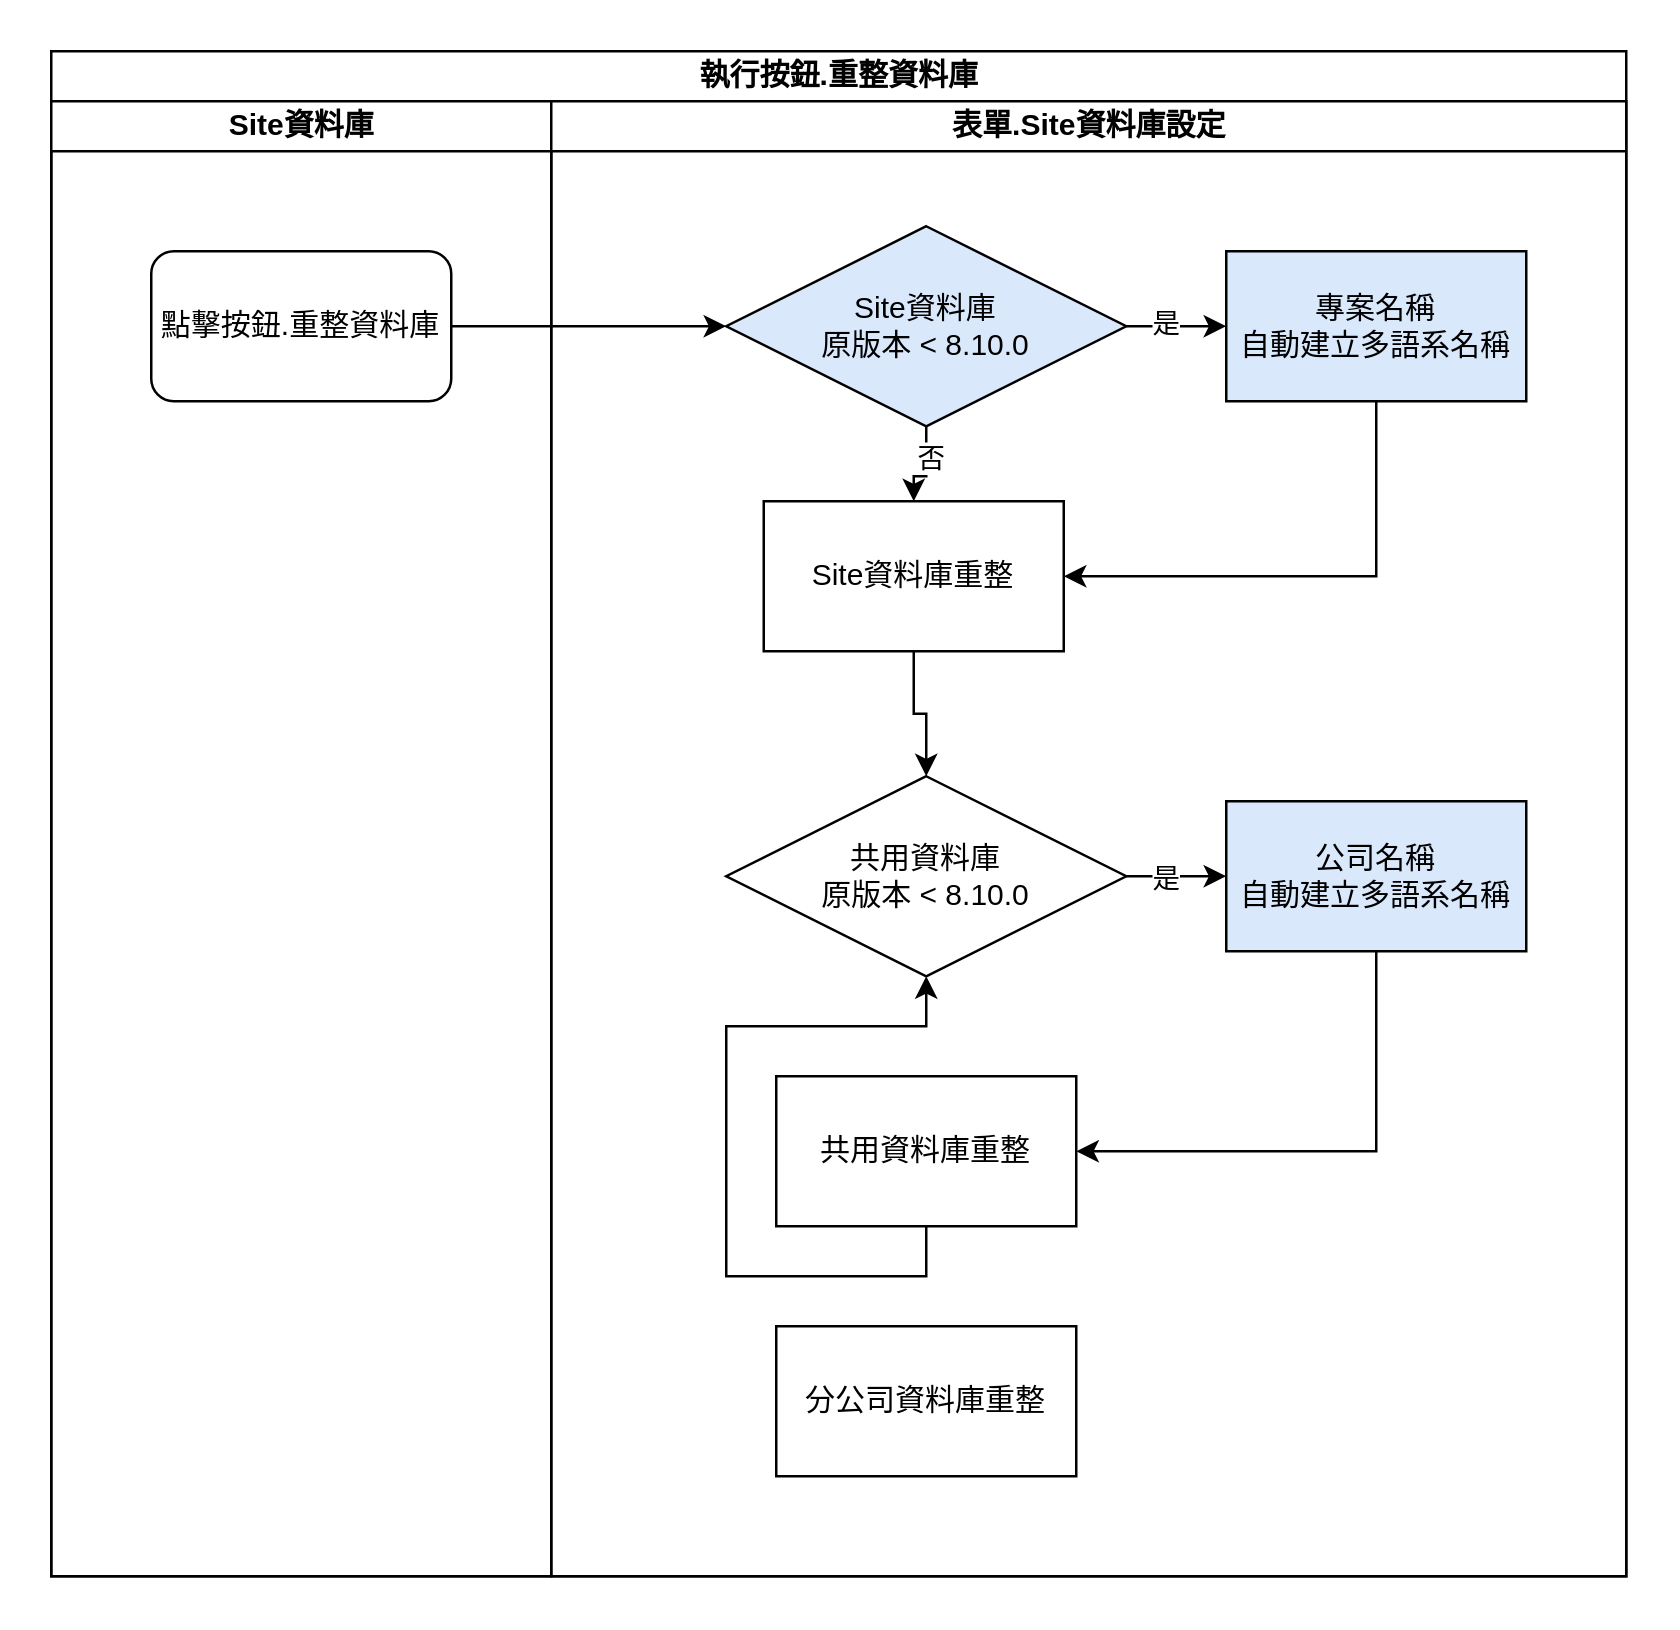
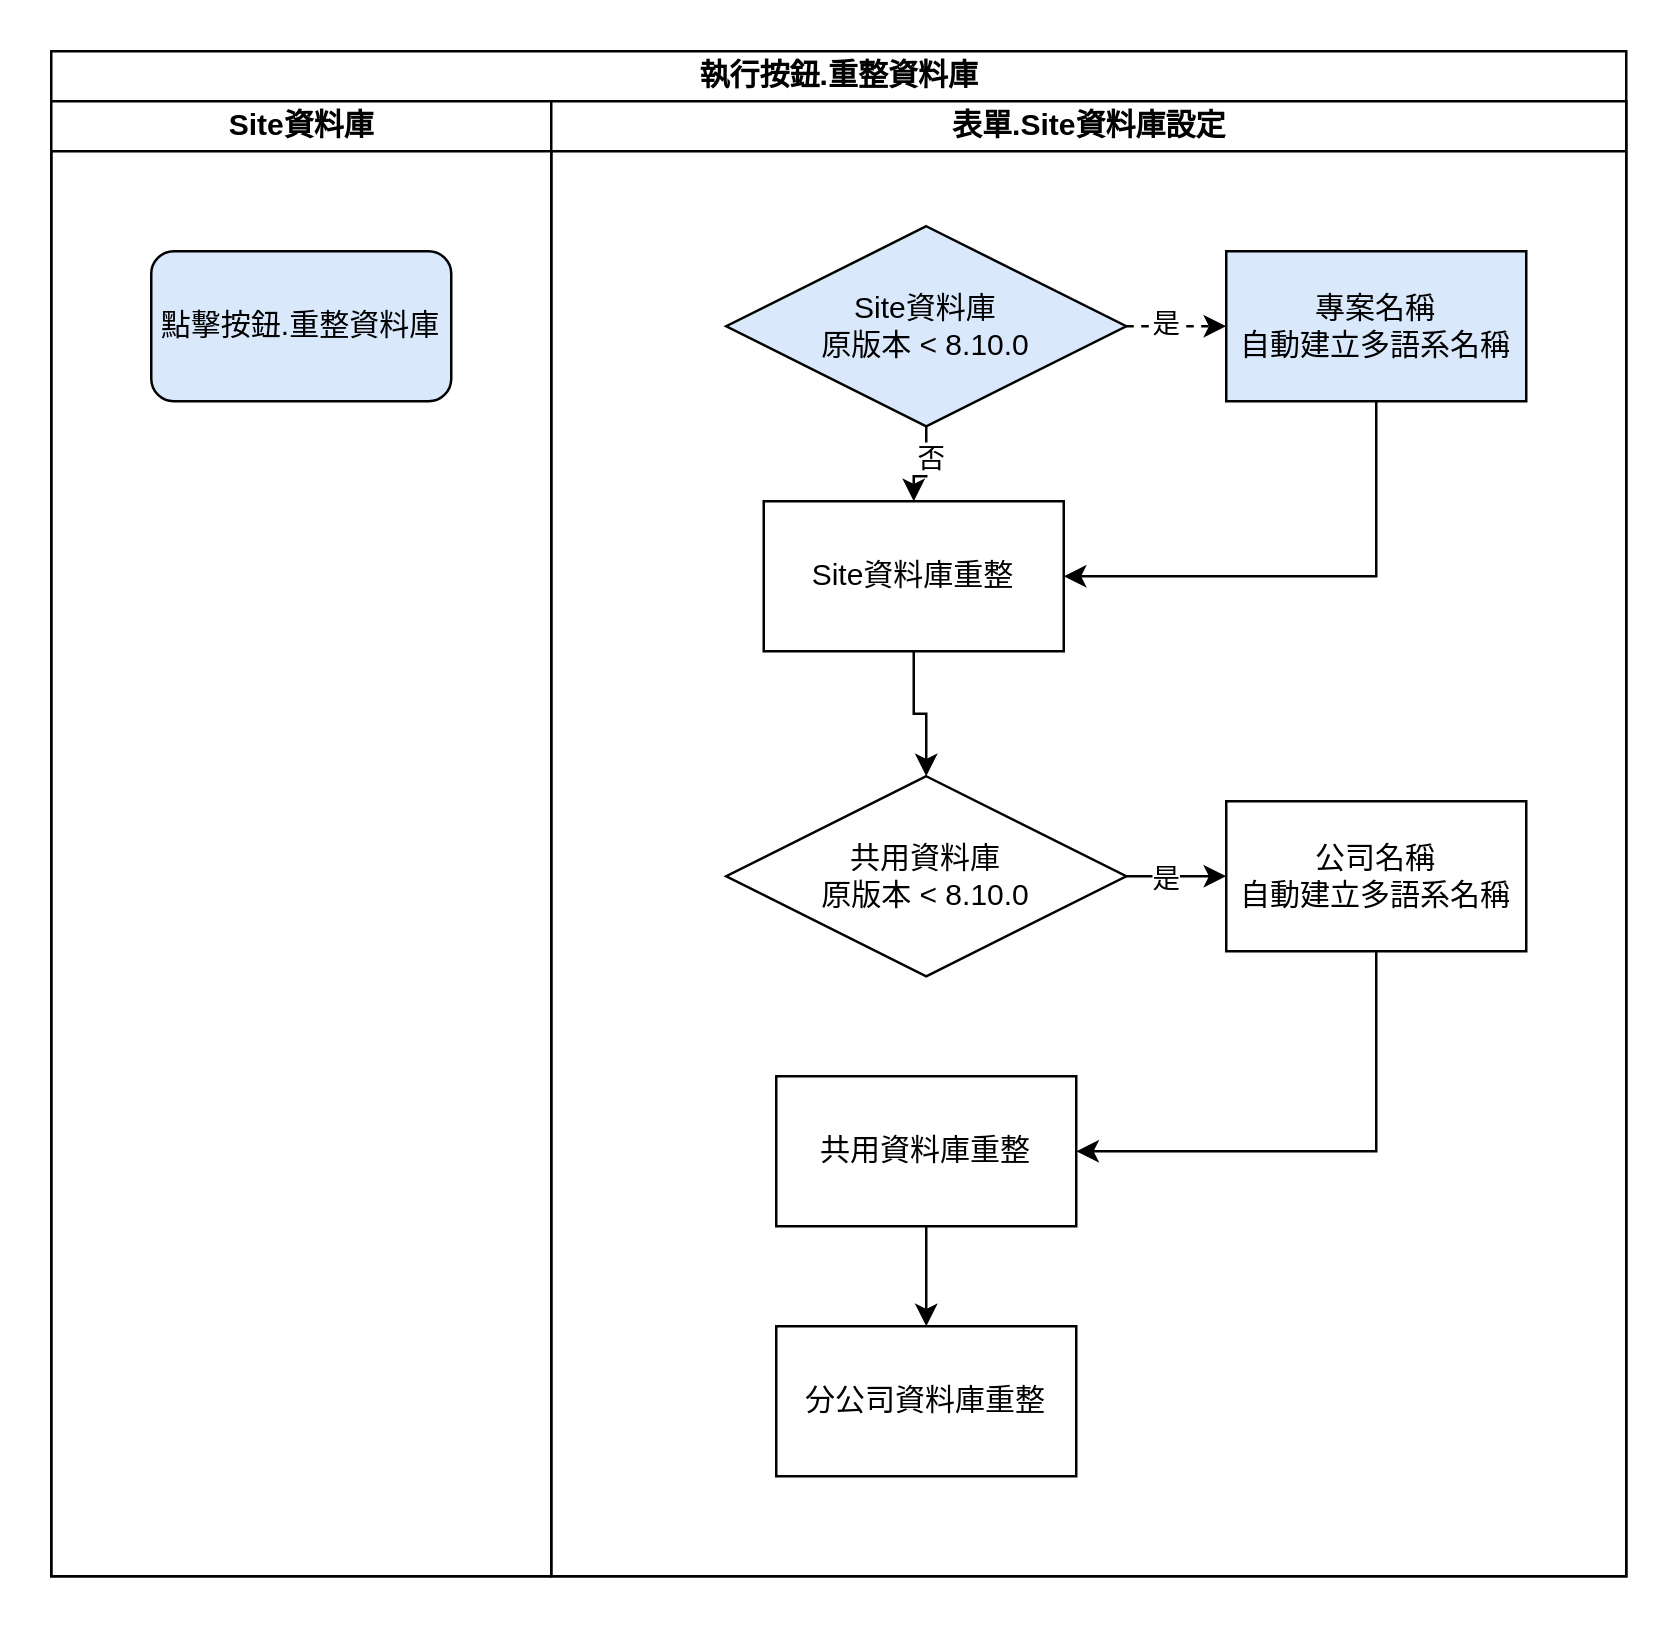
(301, 326) -> (301, 326)
(633, 326) -> none
(1192, 326) -> (1192, 326)
(1376, 876) -> (1376, 876)
(726, 1136) -> (926, 1291)
